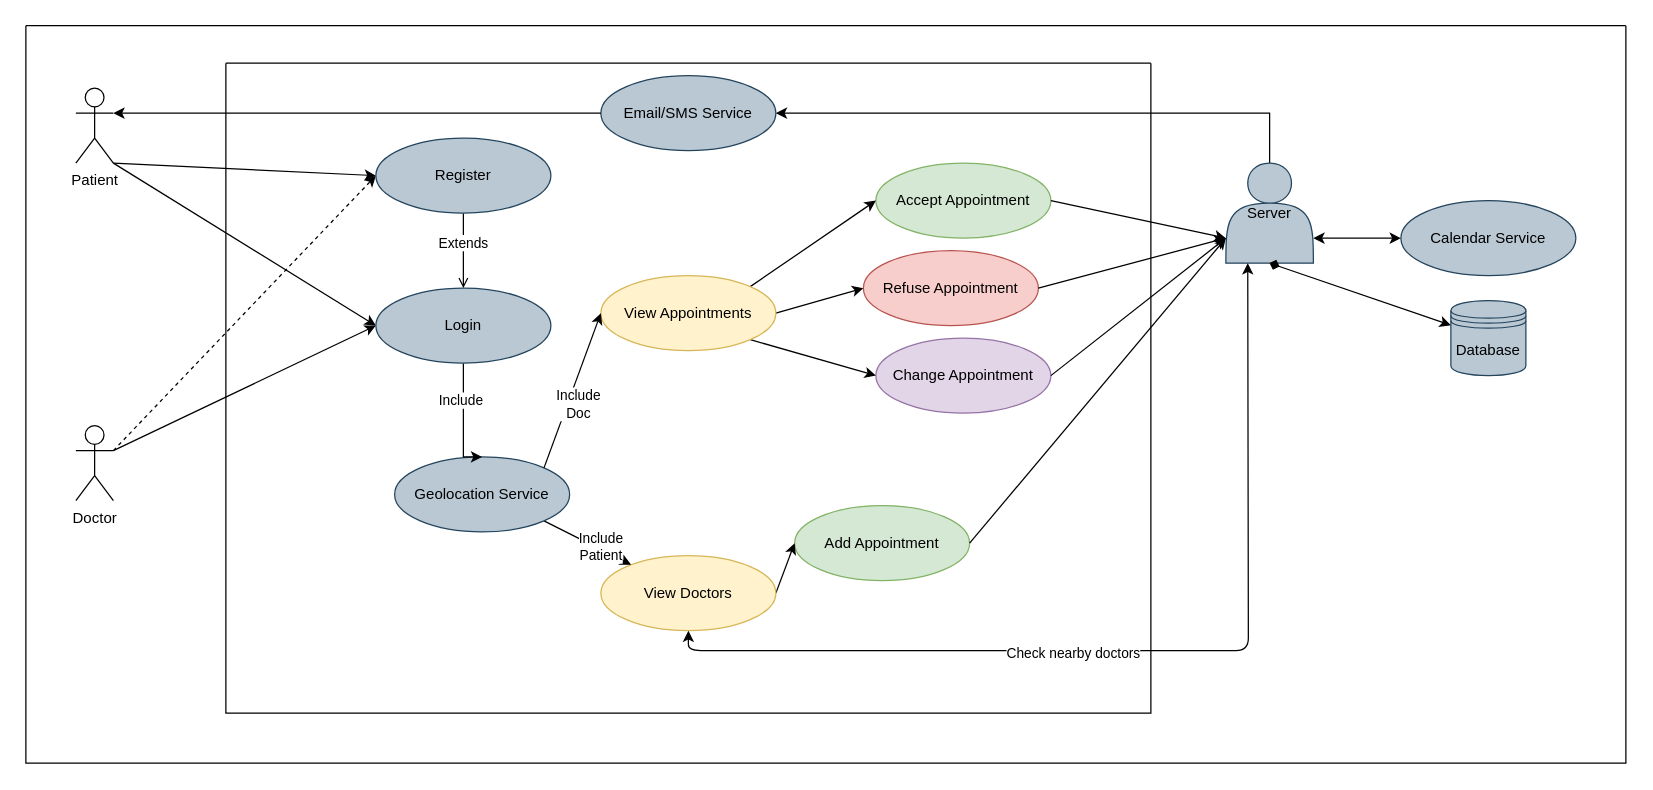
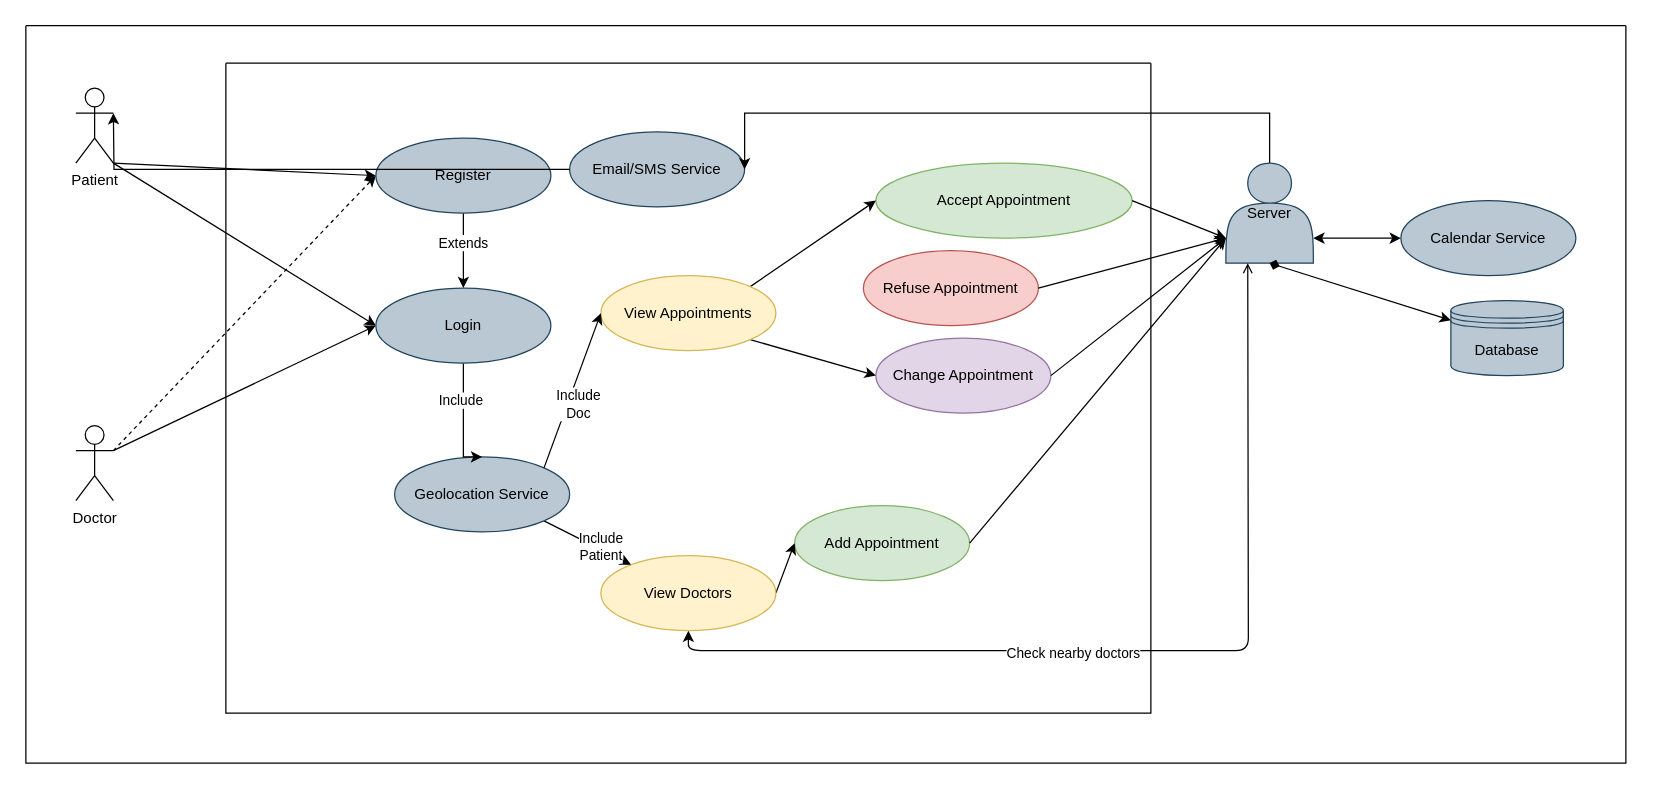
(688, 113) -> (657, 169)
(963, 201) -> (1004, 201)
(1248, 273) -> (1248, 270)
(463, 280) -> (463, 278)
(815, 302) -> none
(1488, 338) -> (1507, 338)
